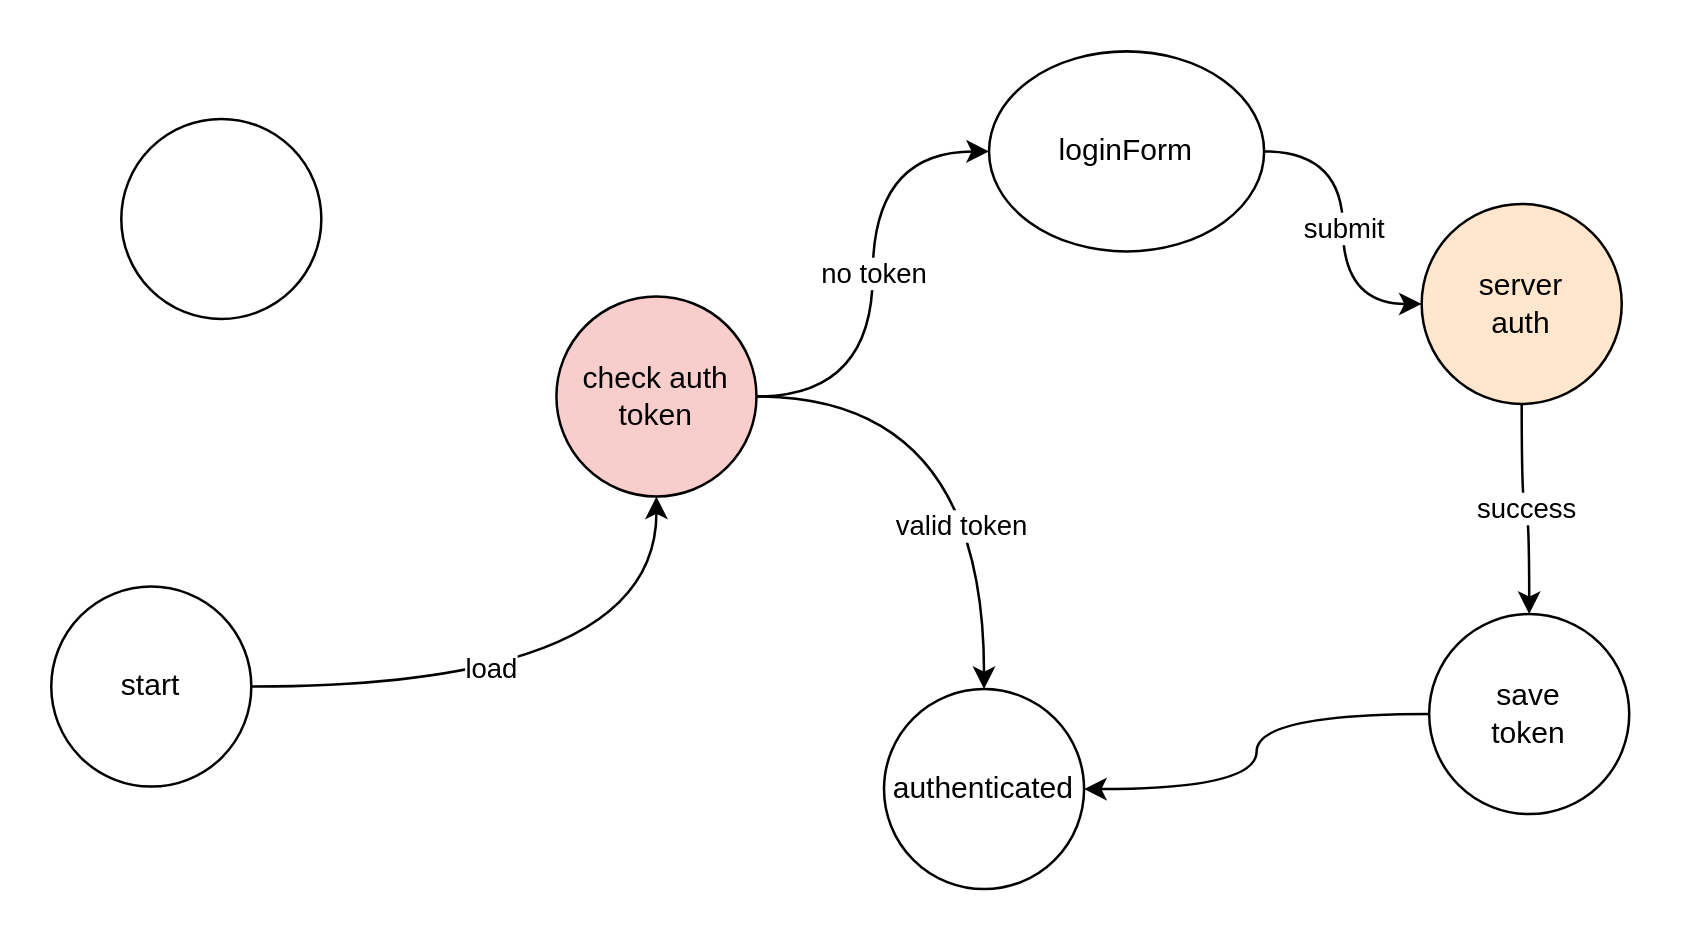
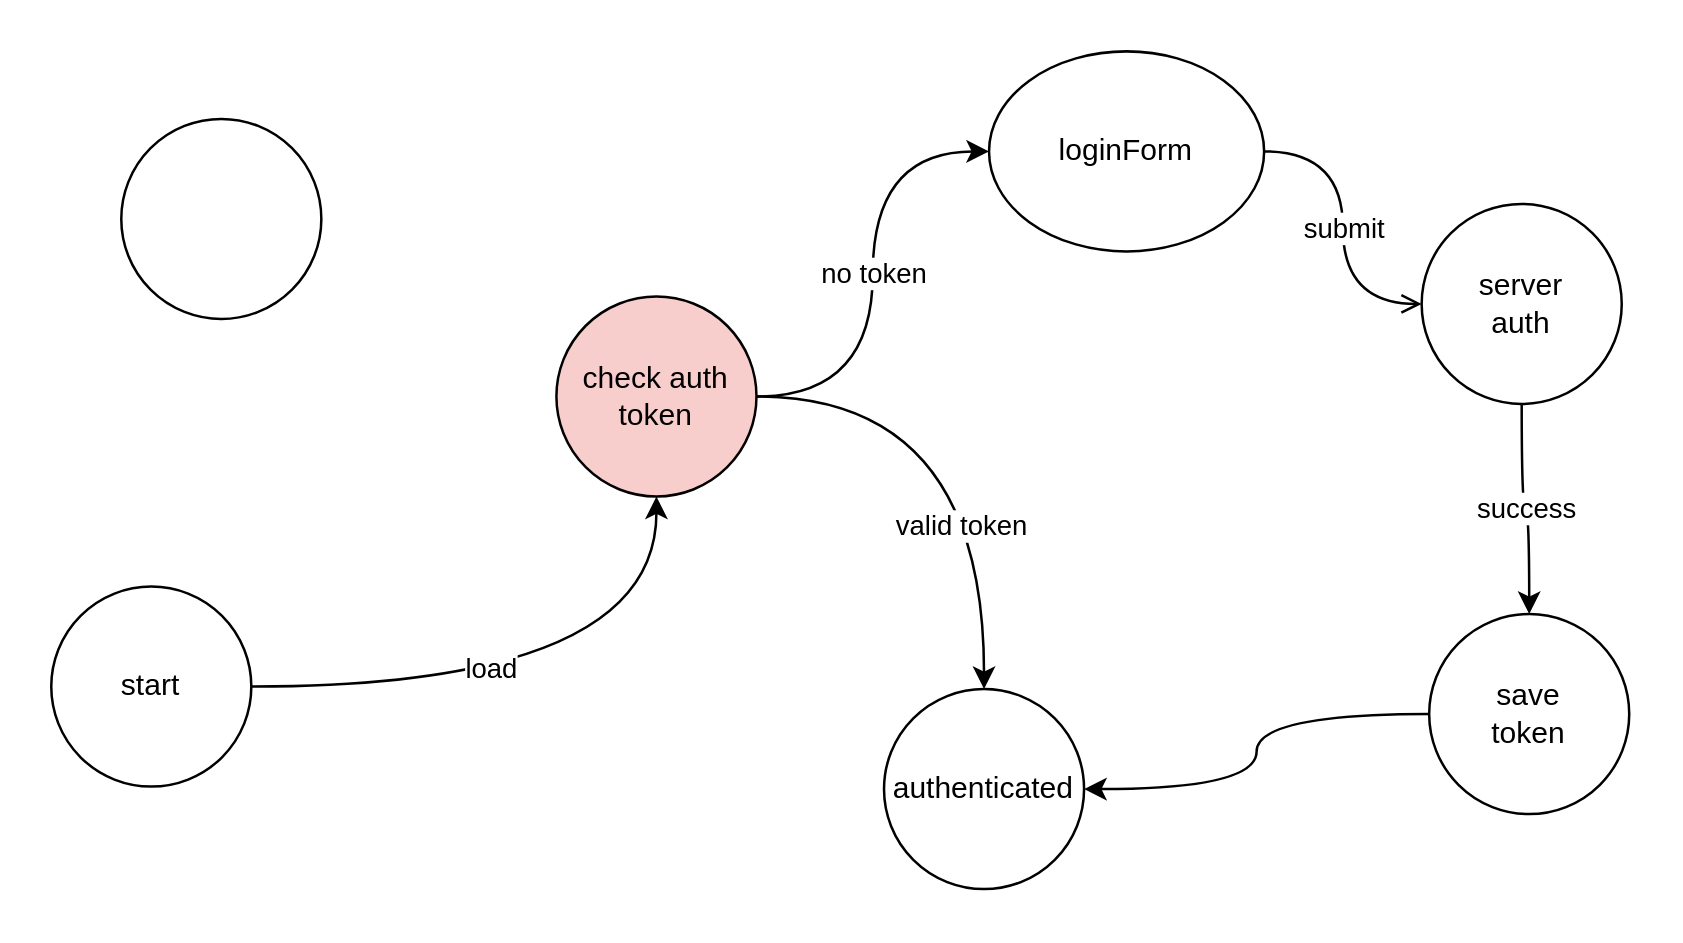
(1365, 292) -> (1369, 292)
(1521, 304) -> (1521, 304)
